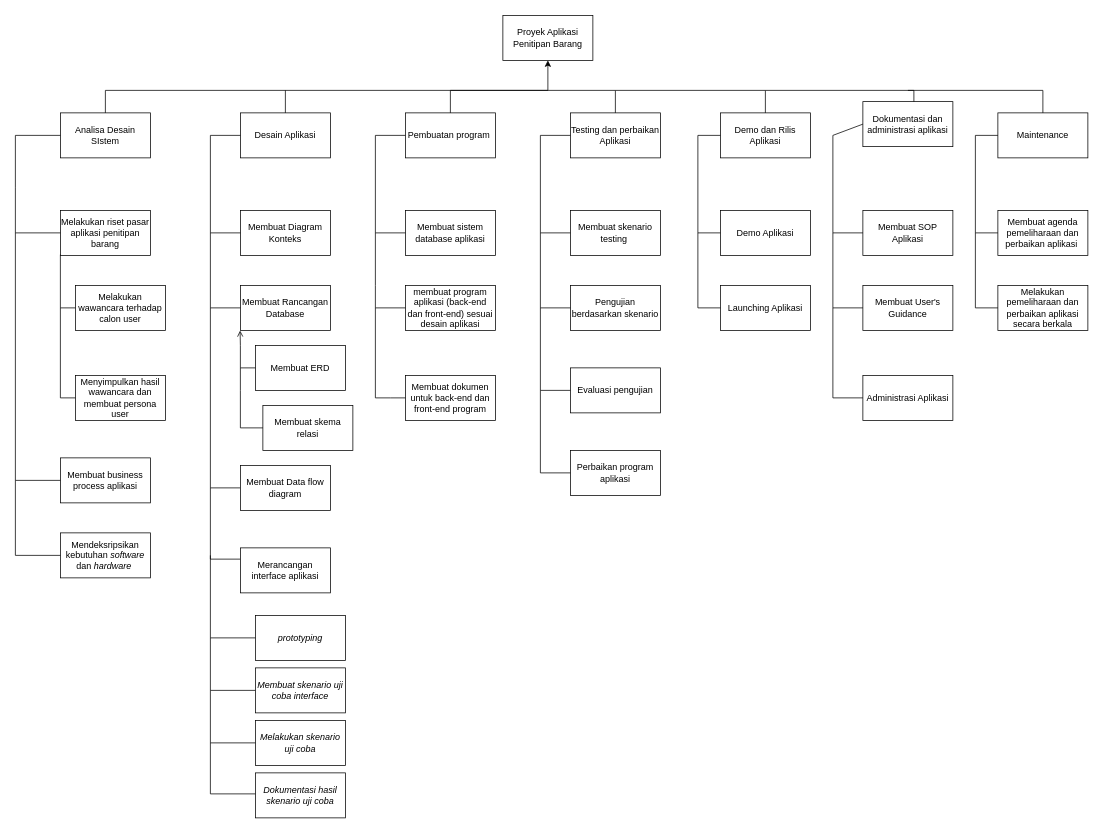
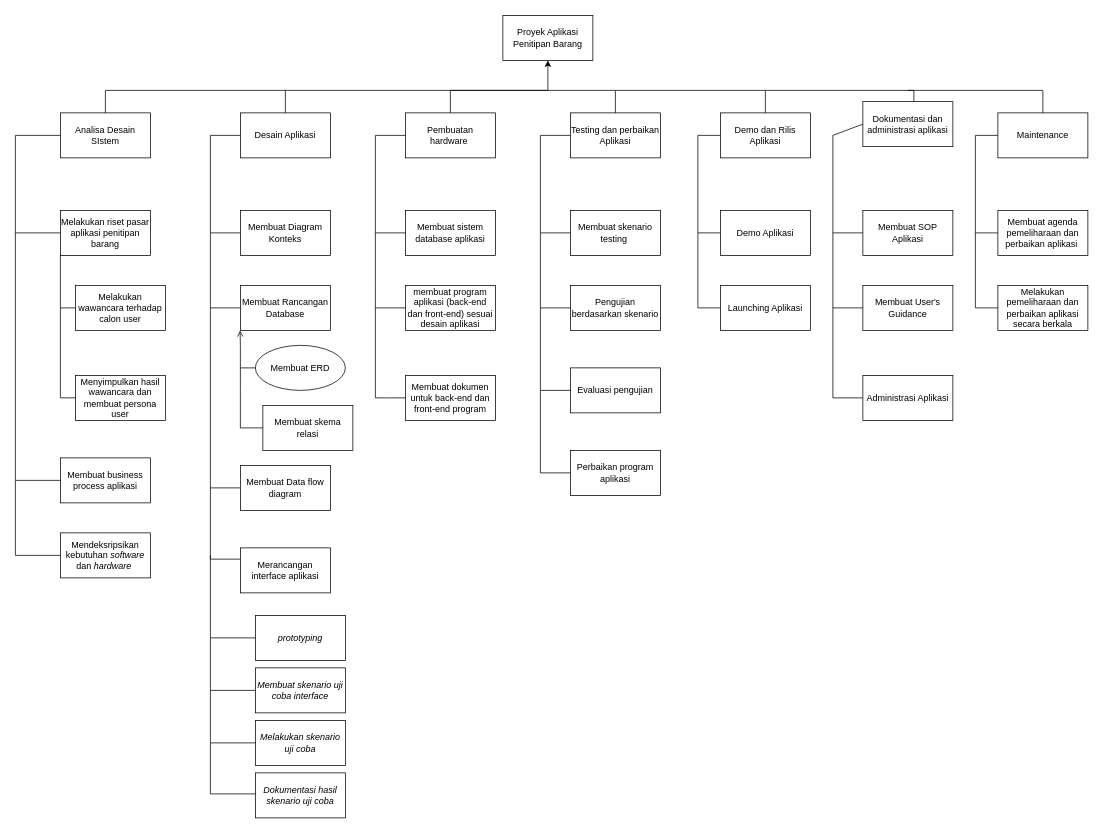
(450, 135) -> (450, 135)
(300, 368) -> (300, 368)
